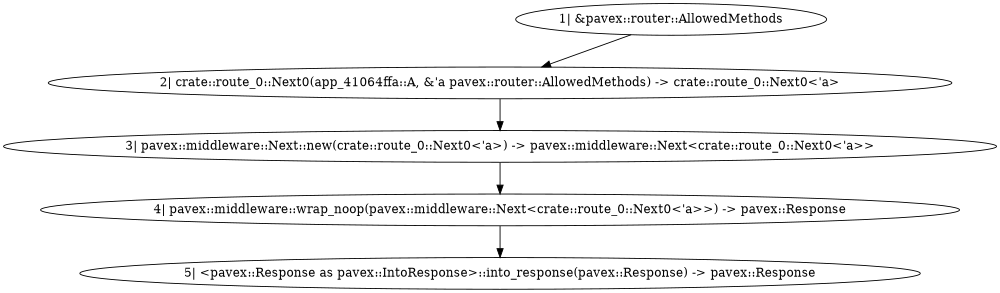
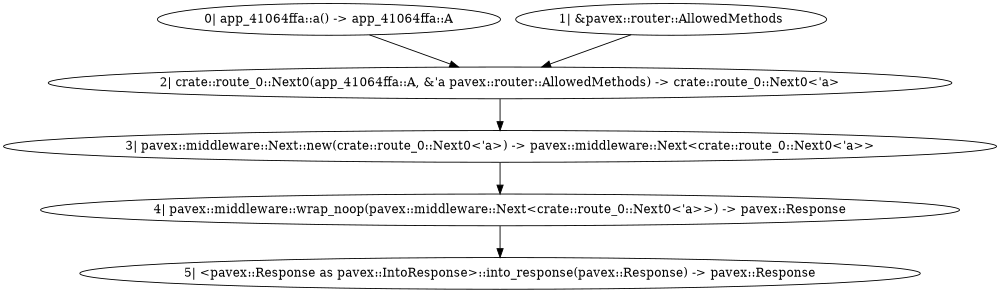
none -> (329, 19)
